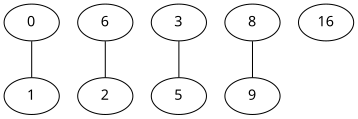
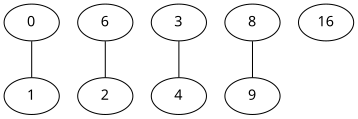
(179, 96) -> (179, 96)
